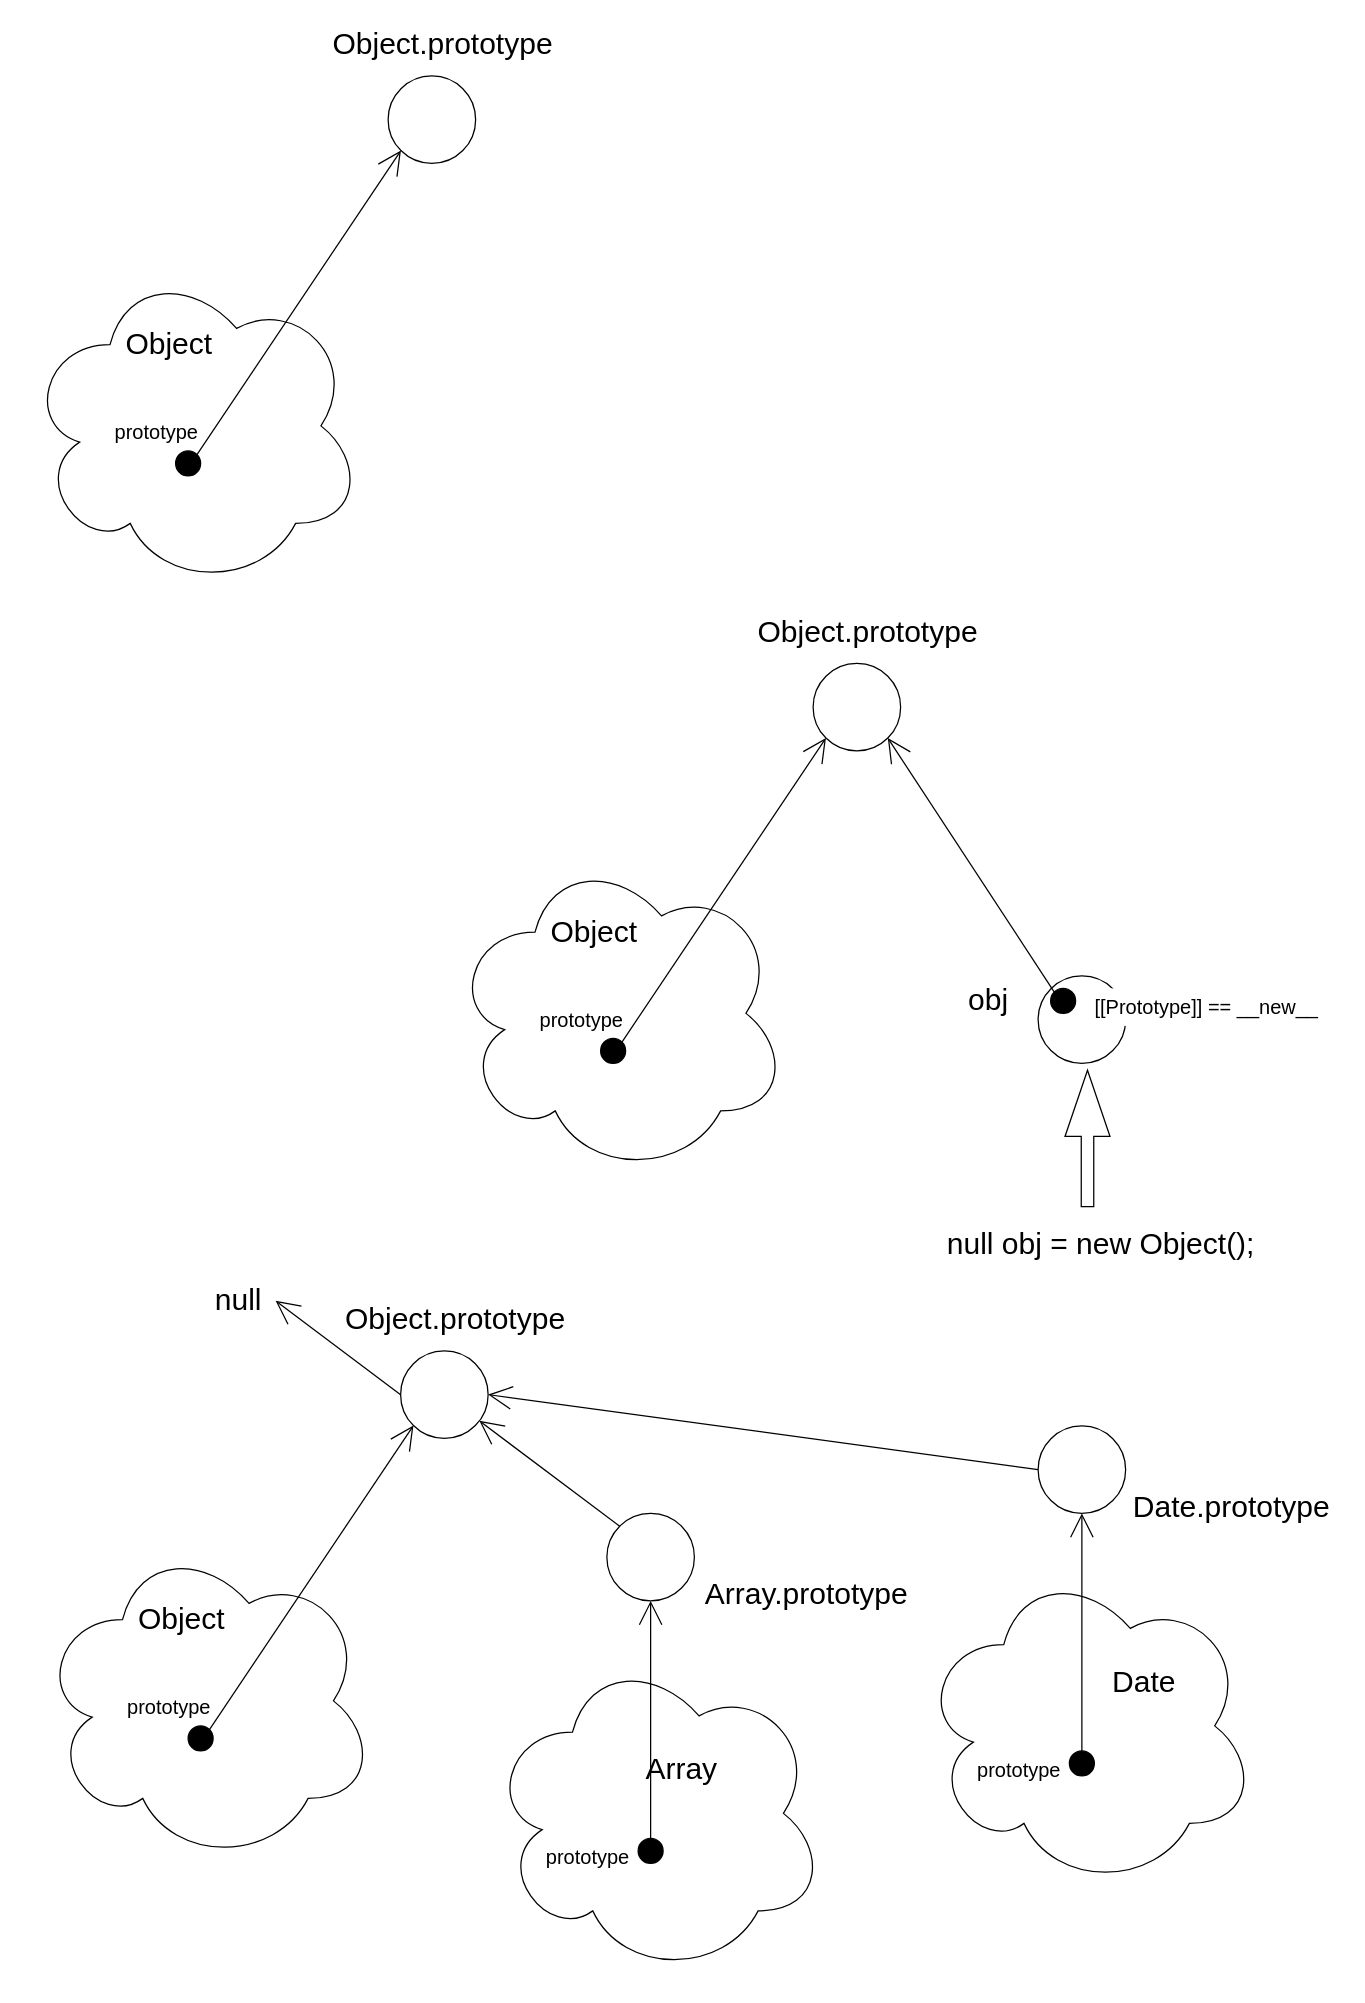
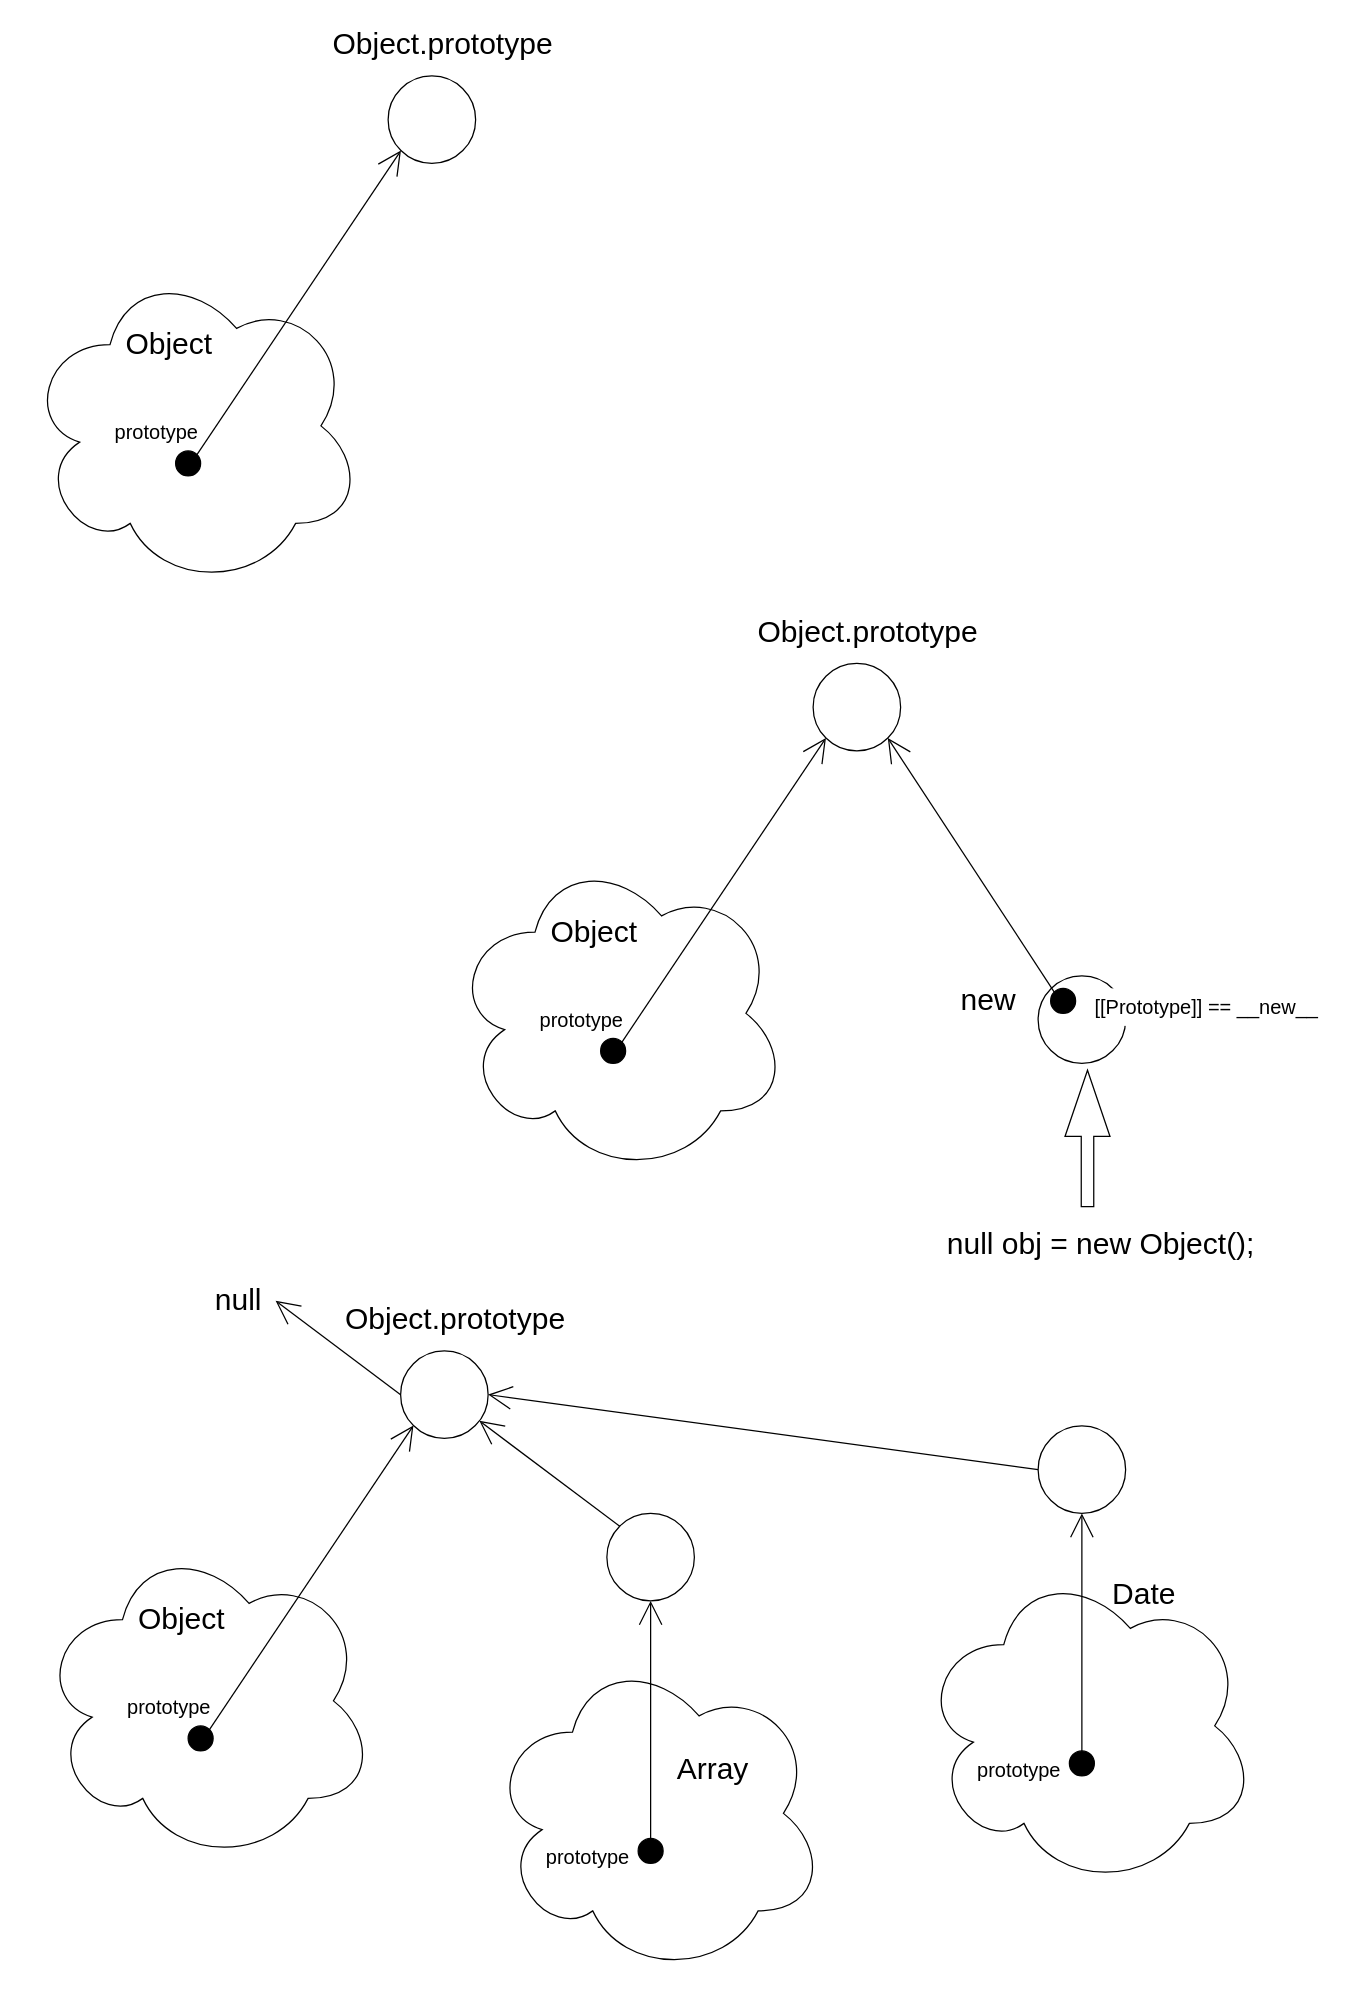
(989, 1001) -> (989, 1001)
(1232, 1507) -> none
(807, 1594) -> none
(1144, 1682) -> (1144, 1594)
(682, 1769) -> (713, 1769)
